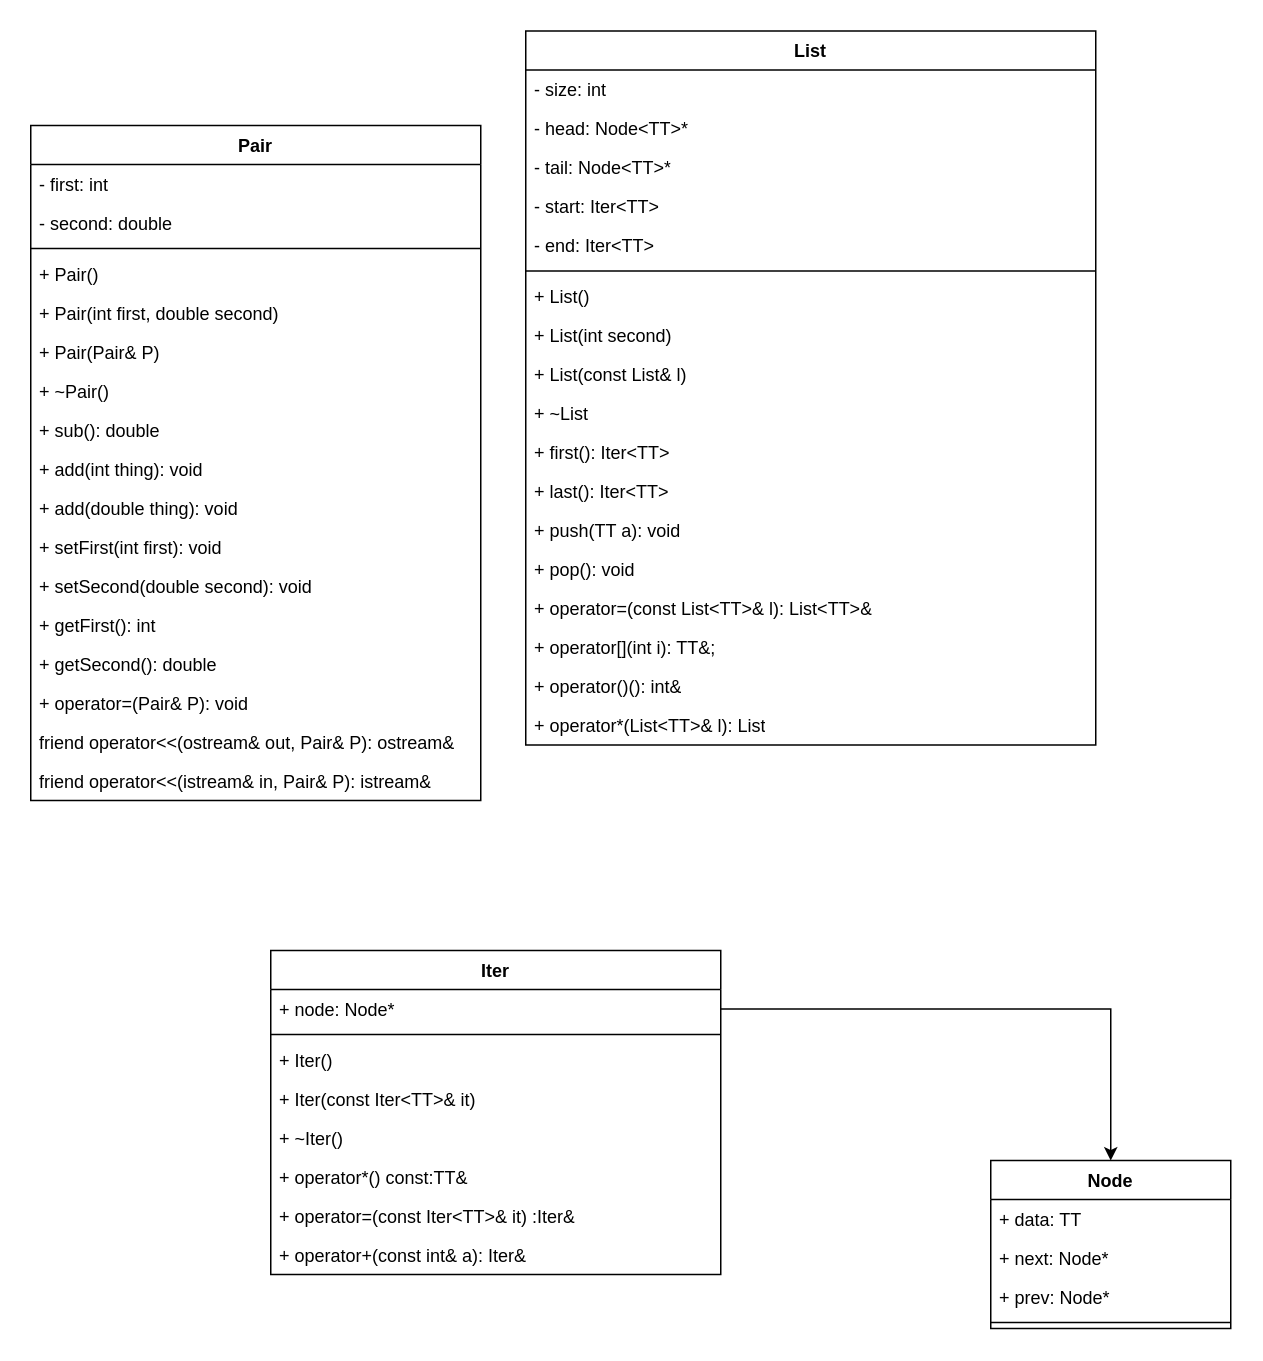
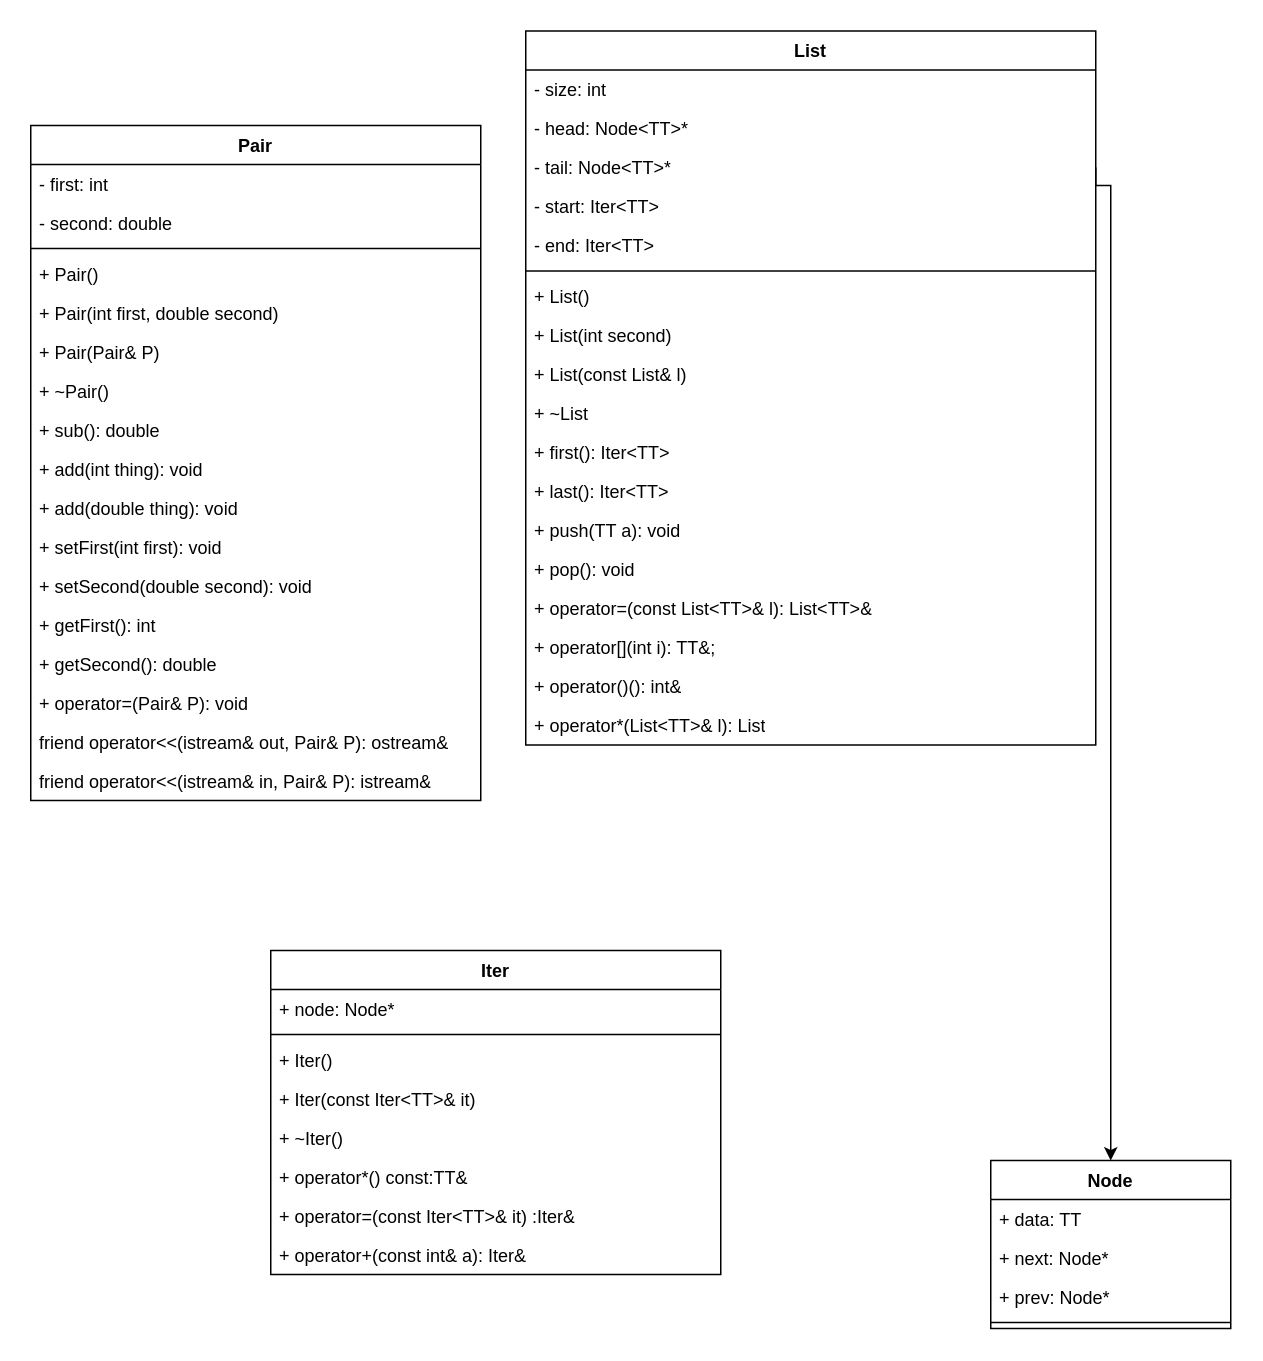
none -> (1111, 588)
(257, 754) -> (257, 754)
(915, 1009) -> none
